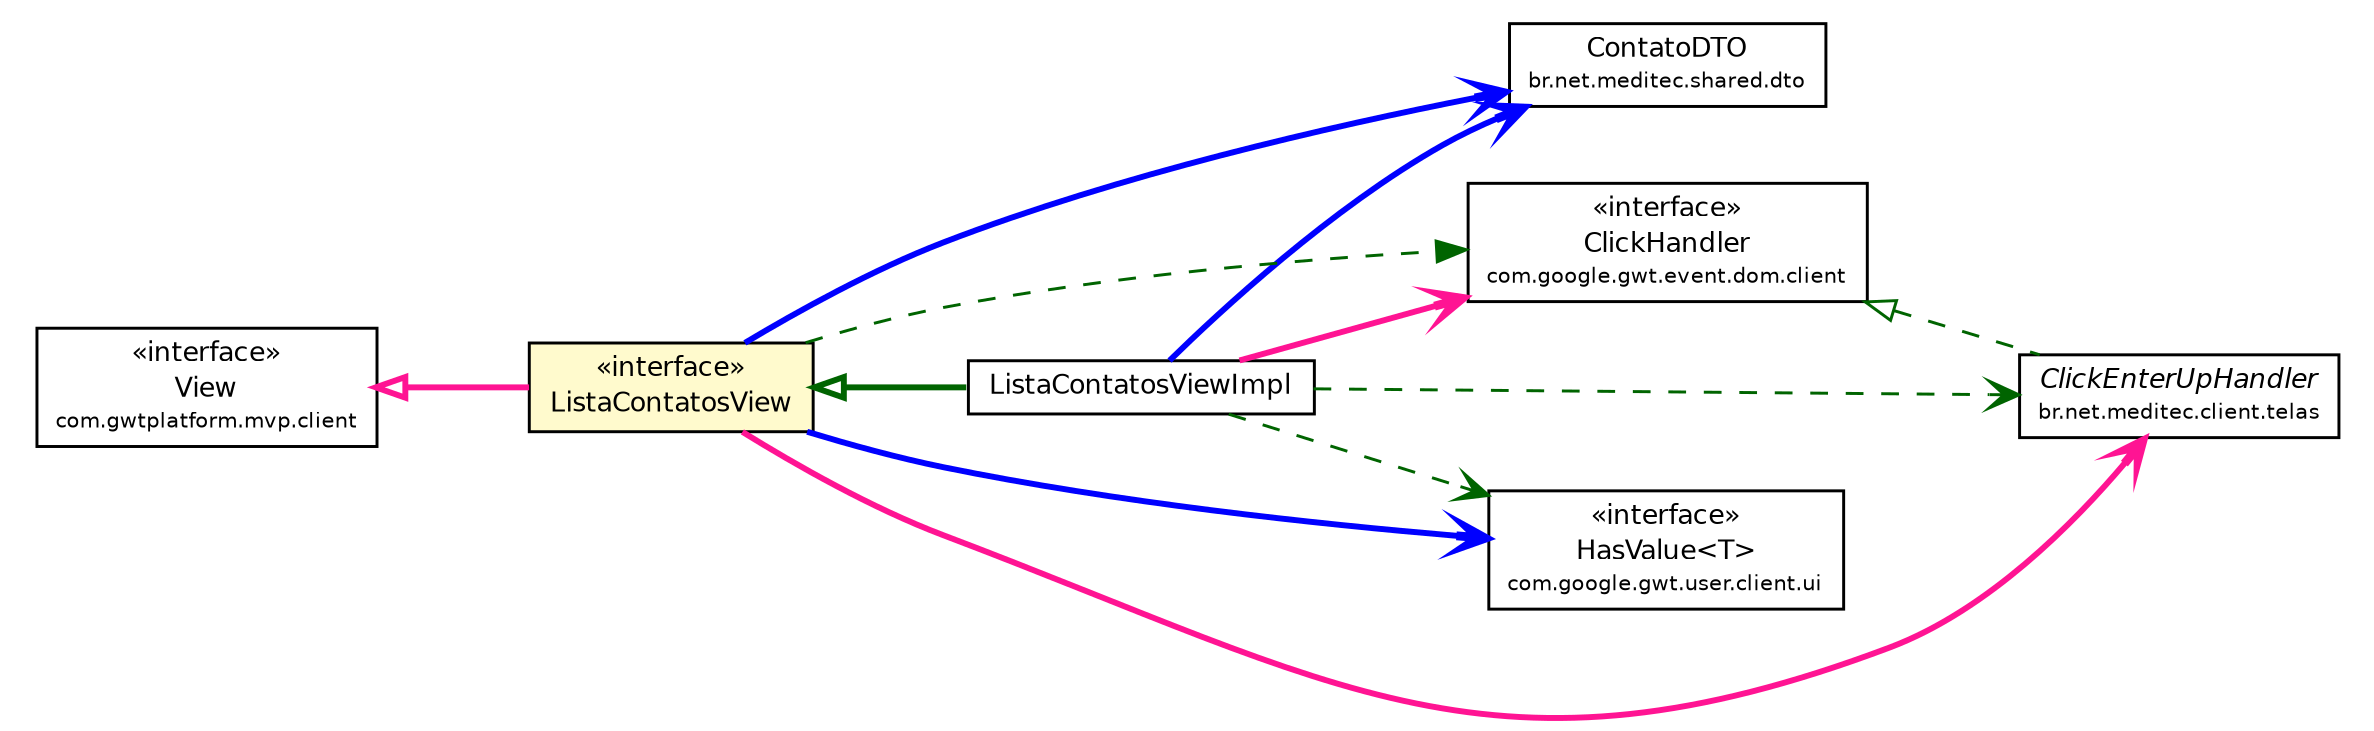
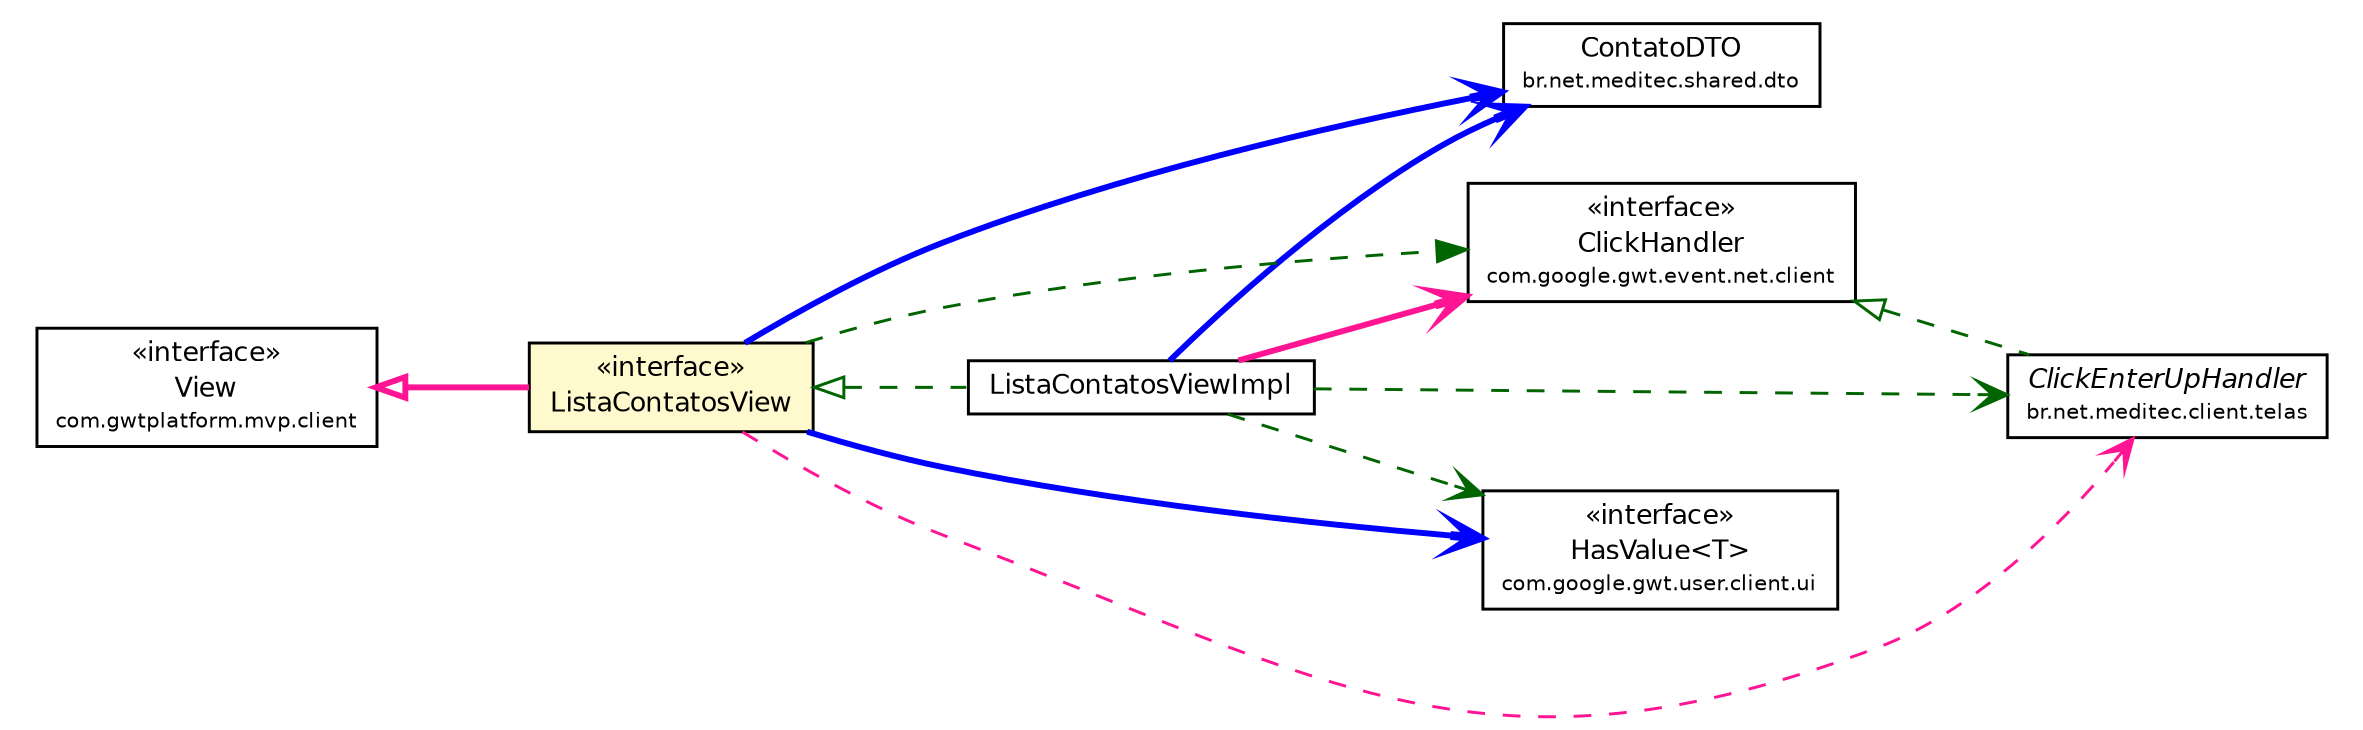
(1668, 276) -> (1662, 276)
(905, 387) -> (905, 387)
(1445, 707) -> (1439, 706)
